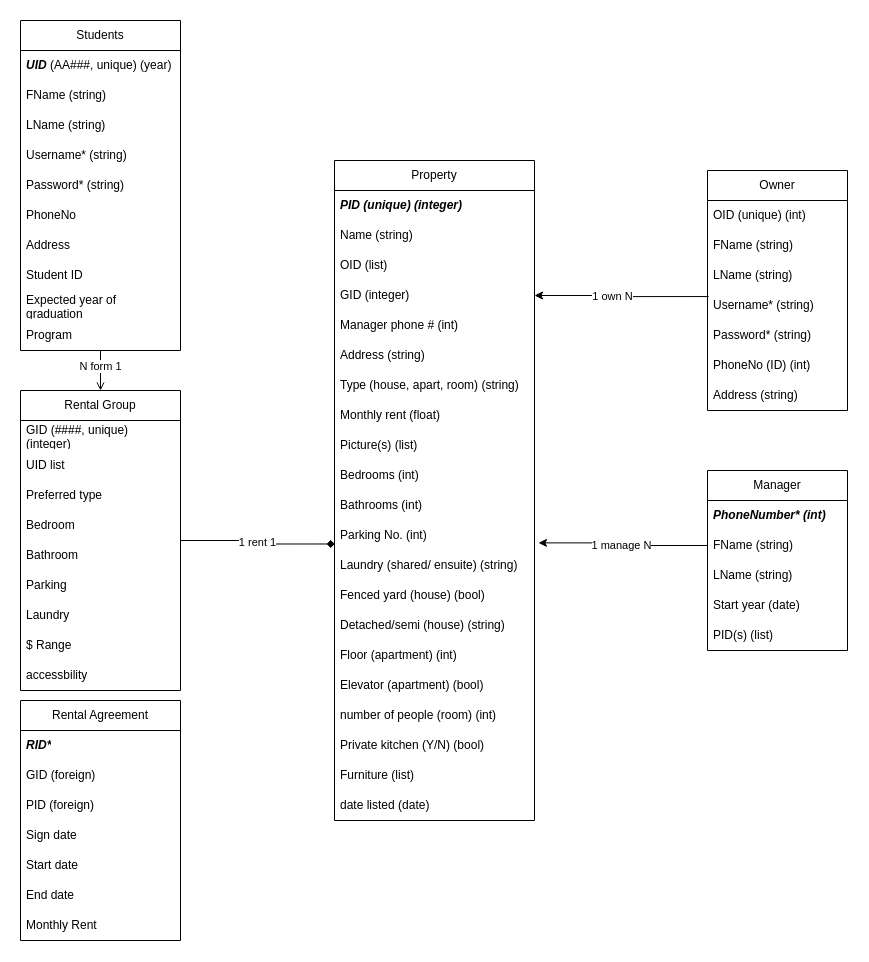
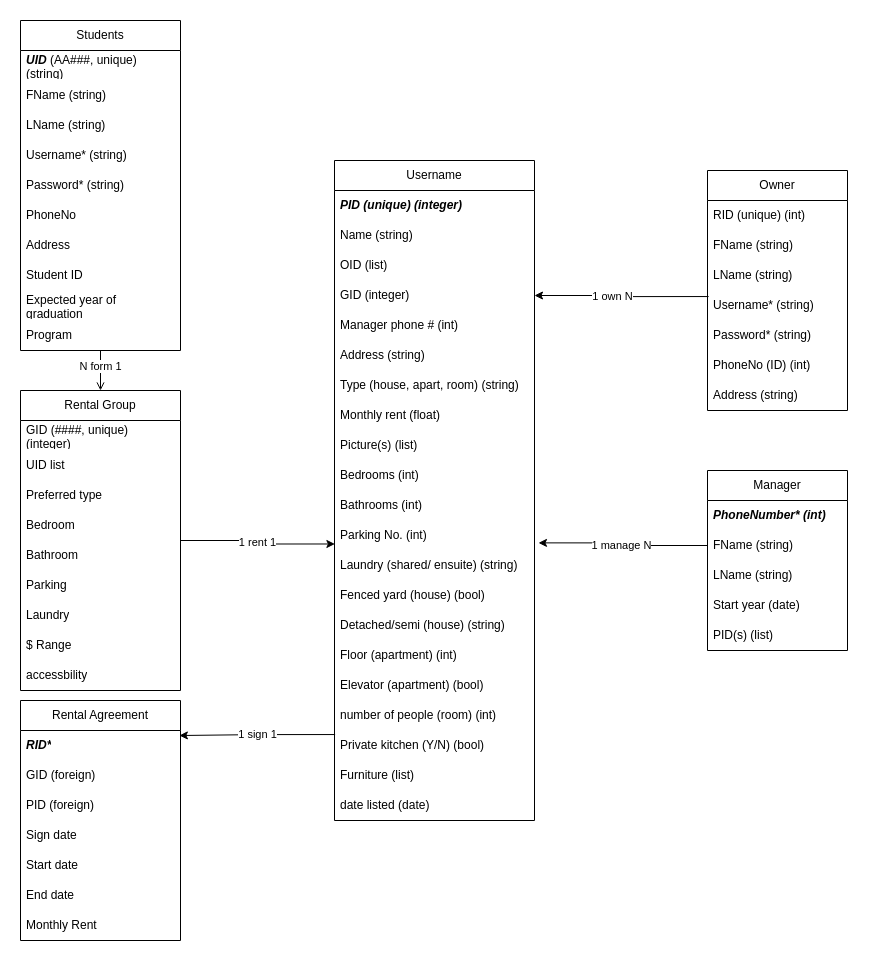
(102, 66) -> (102, 66)
(435, 176) -> (435, 176)
(768, 216) -> (768, 216)
(326, 544) -> (327, 544)
none -> (260, 735)
